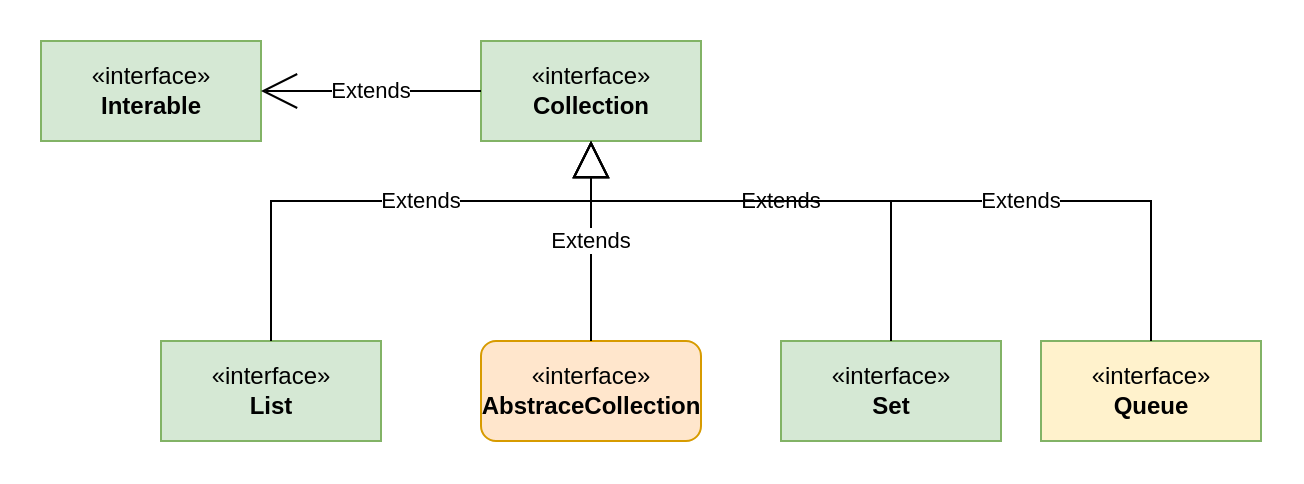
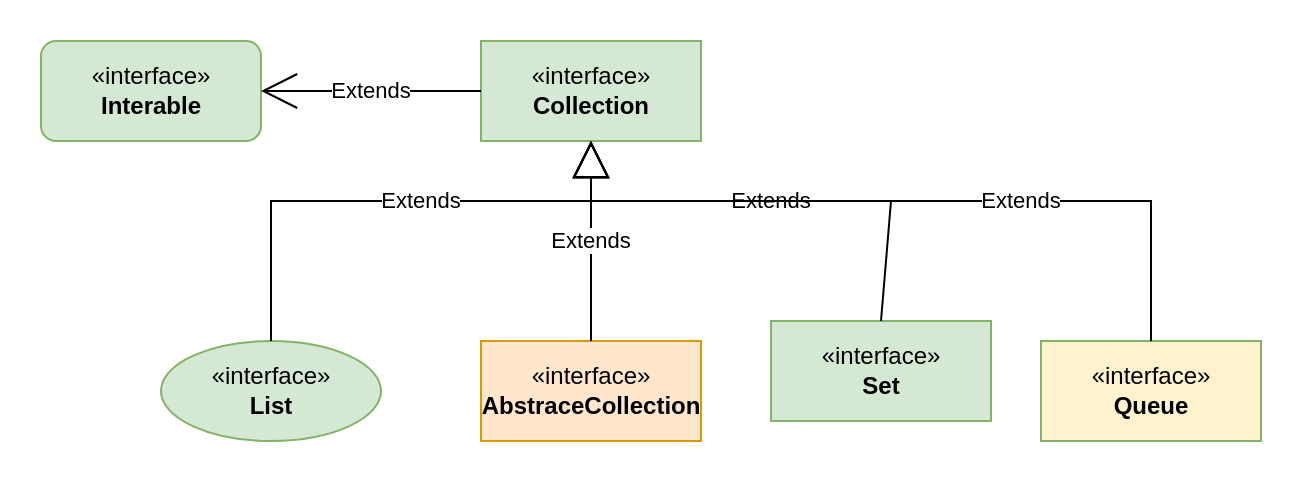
(151, 91) -> (151, 91)
(271, 391) -> (271, 391)
(591, 391) -> (591, 391)
(891, 391) -> (881, 371)
